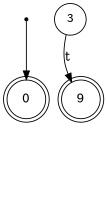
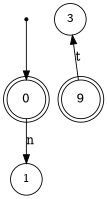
(64, 55) -> (76, 62)
none -> (26, 179)
